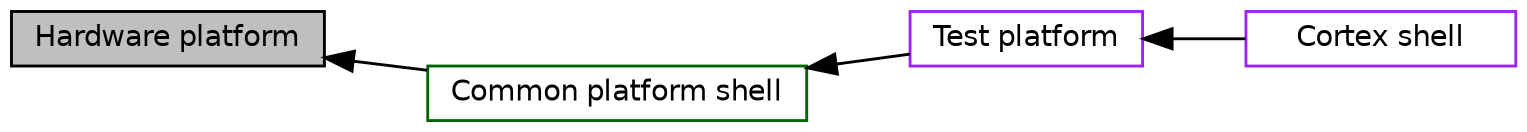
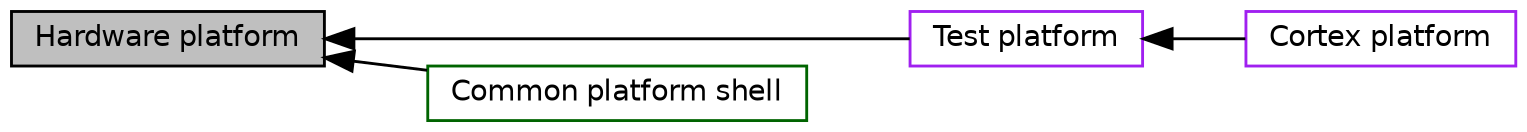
(1381, 39) -> (1381, 39)
(873, 59) -> (632, 39)
